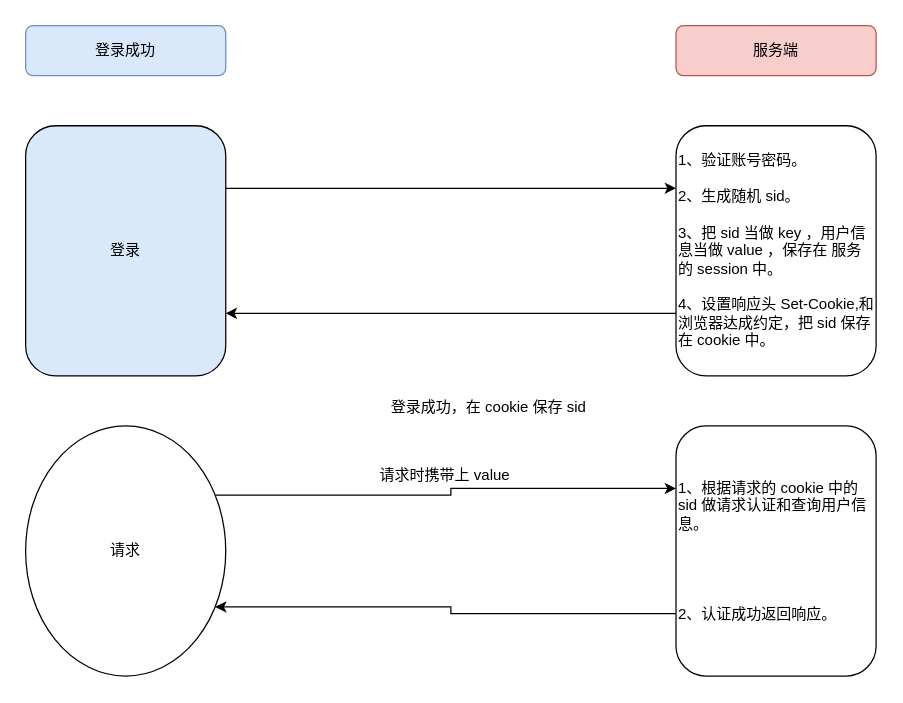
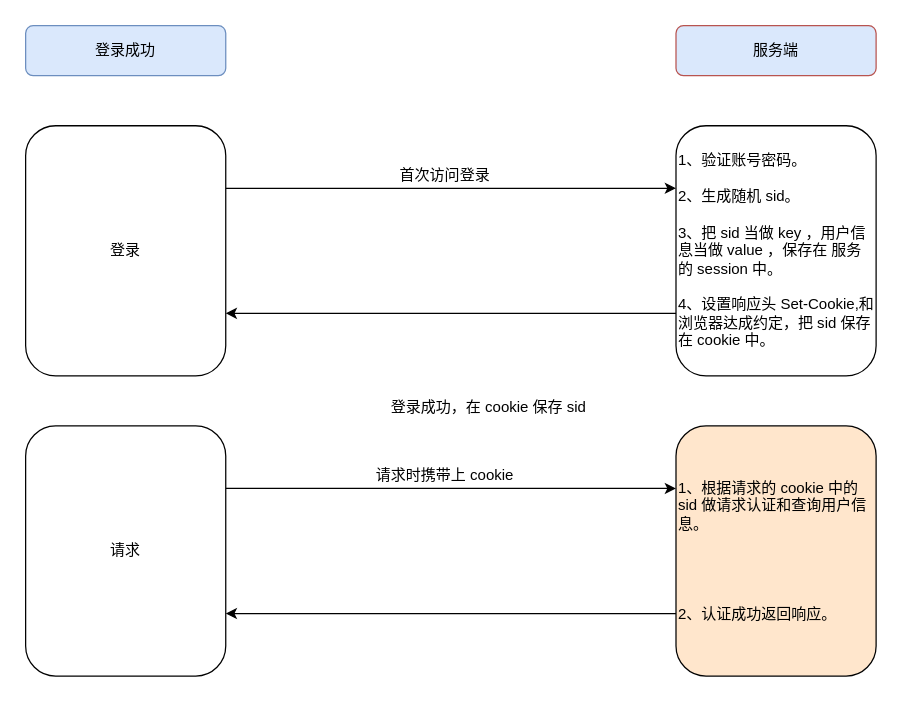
(776, 51) -> (776, 51)
none -> (444, 176)
(126, 251) -> (126, 251)
(445, 476) -> (445, 476)
(126, 551) -> (126, 551)
(776, 551) -> (776, 551)
